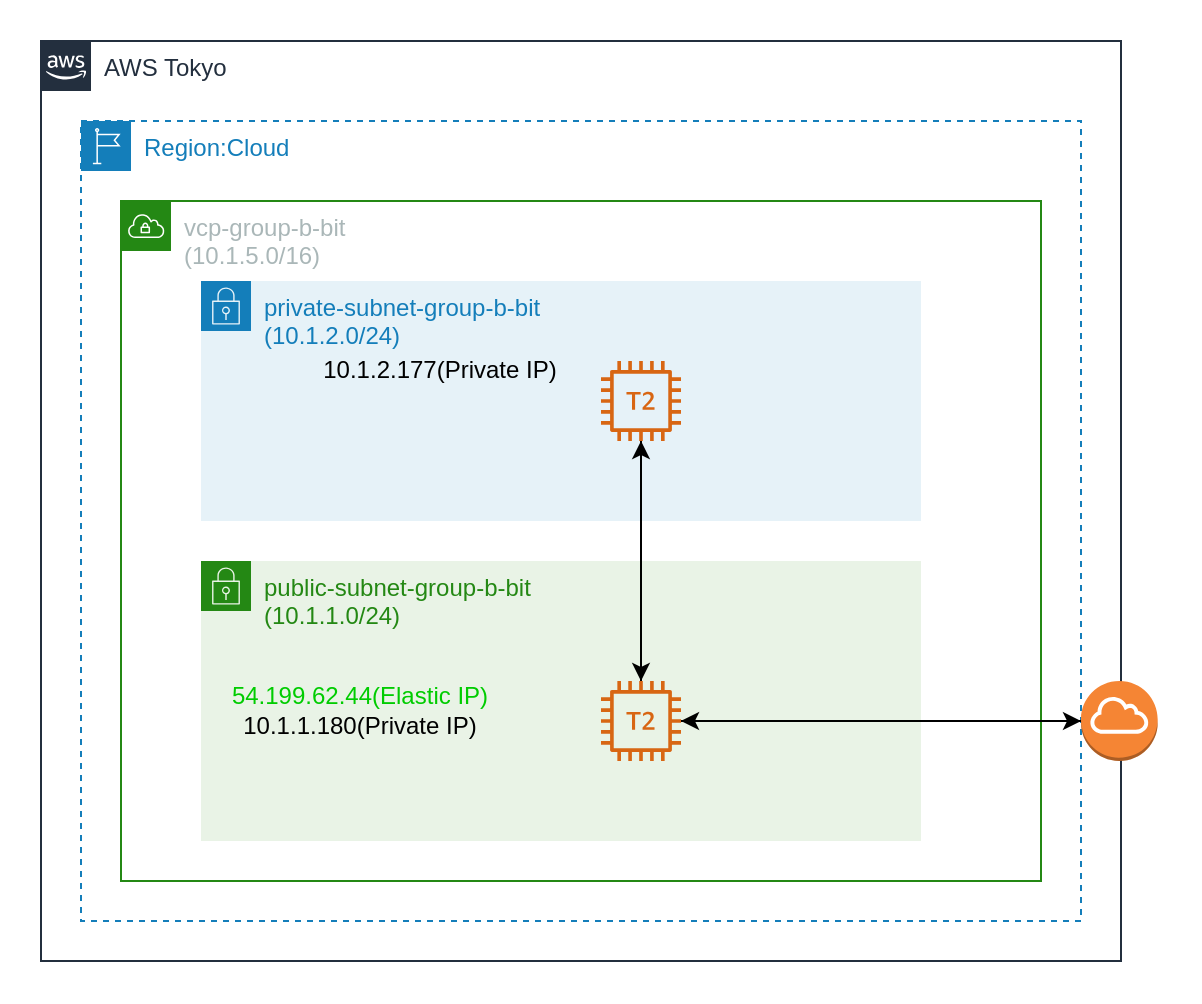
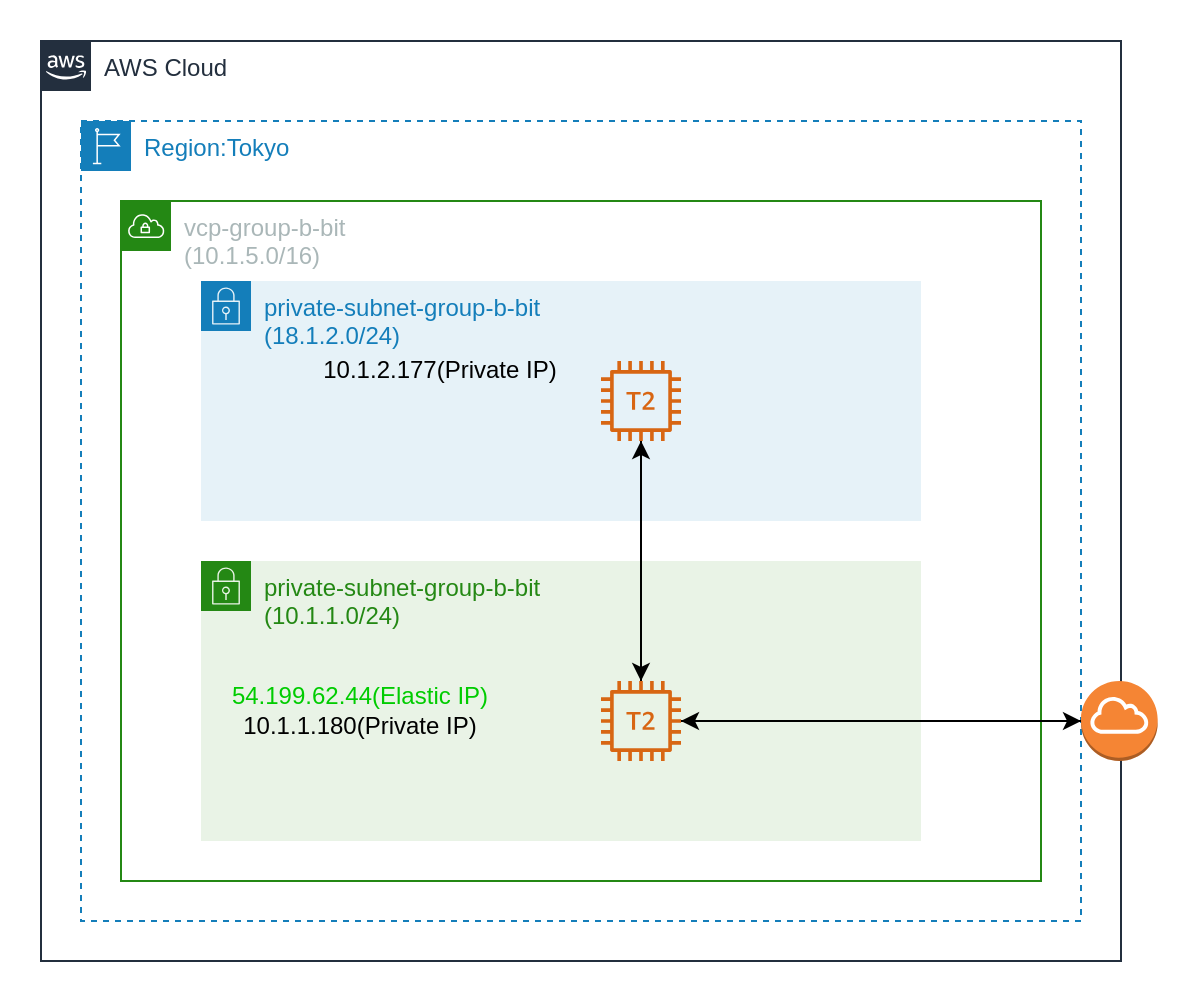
(162, 69) -> (159, 69)
(216, 149) -> (219, 149)
(433, 324) -> (433, 324)
(424, 604) -> (433, 604)
